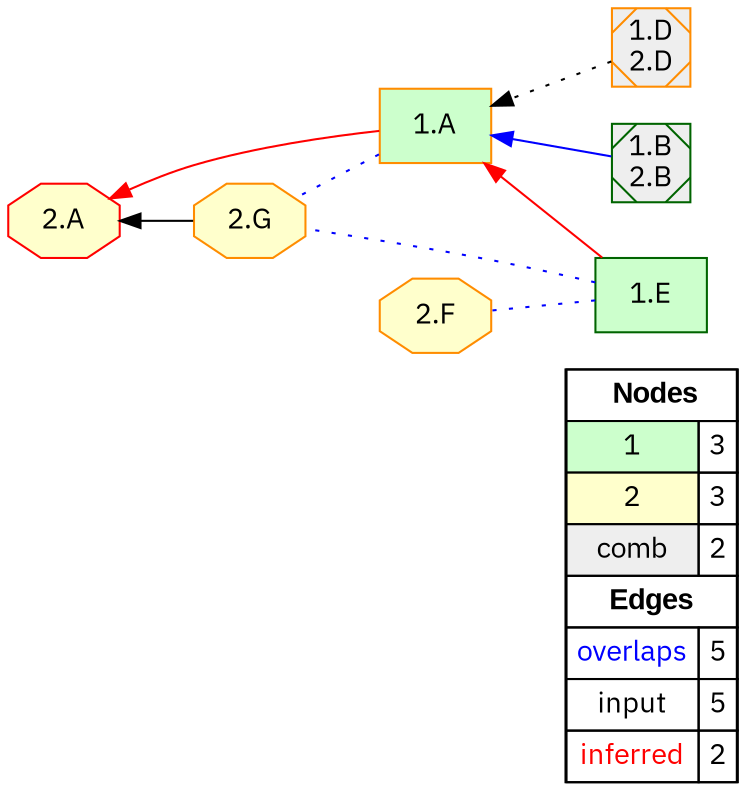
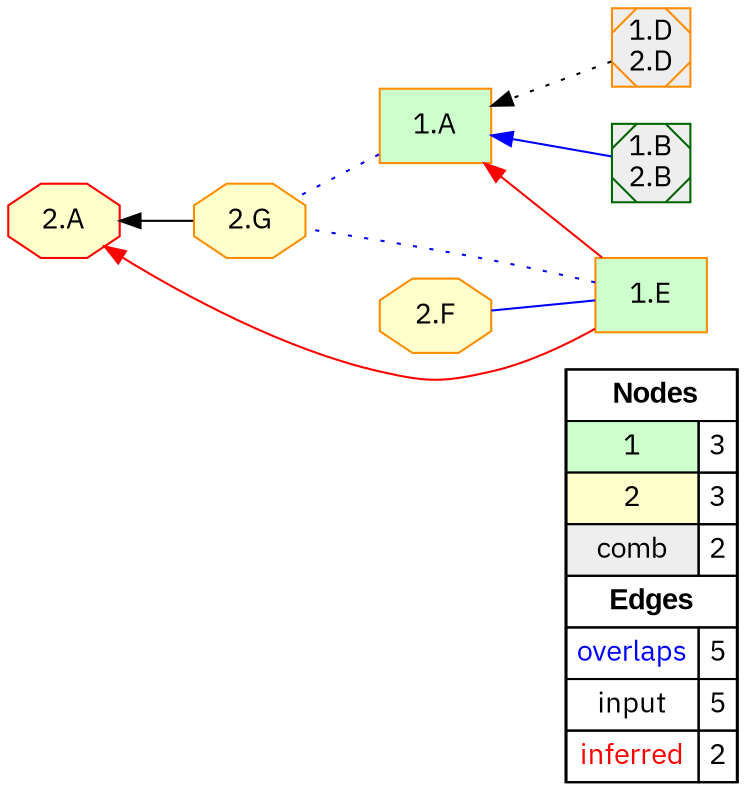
(252, 151) -> (352, 364)
(651, 295) -> (651, 295)
(543, 305) -> (543, 305)
